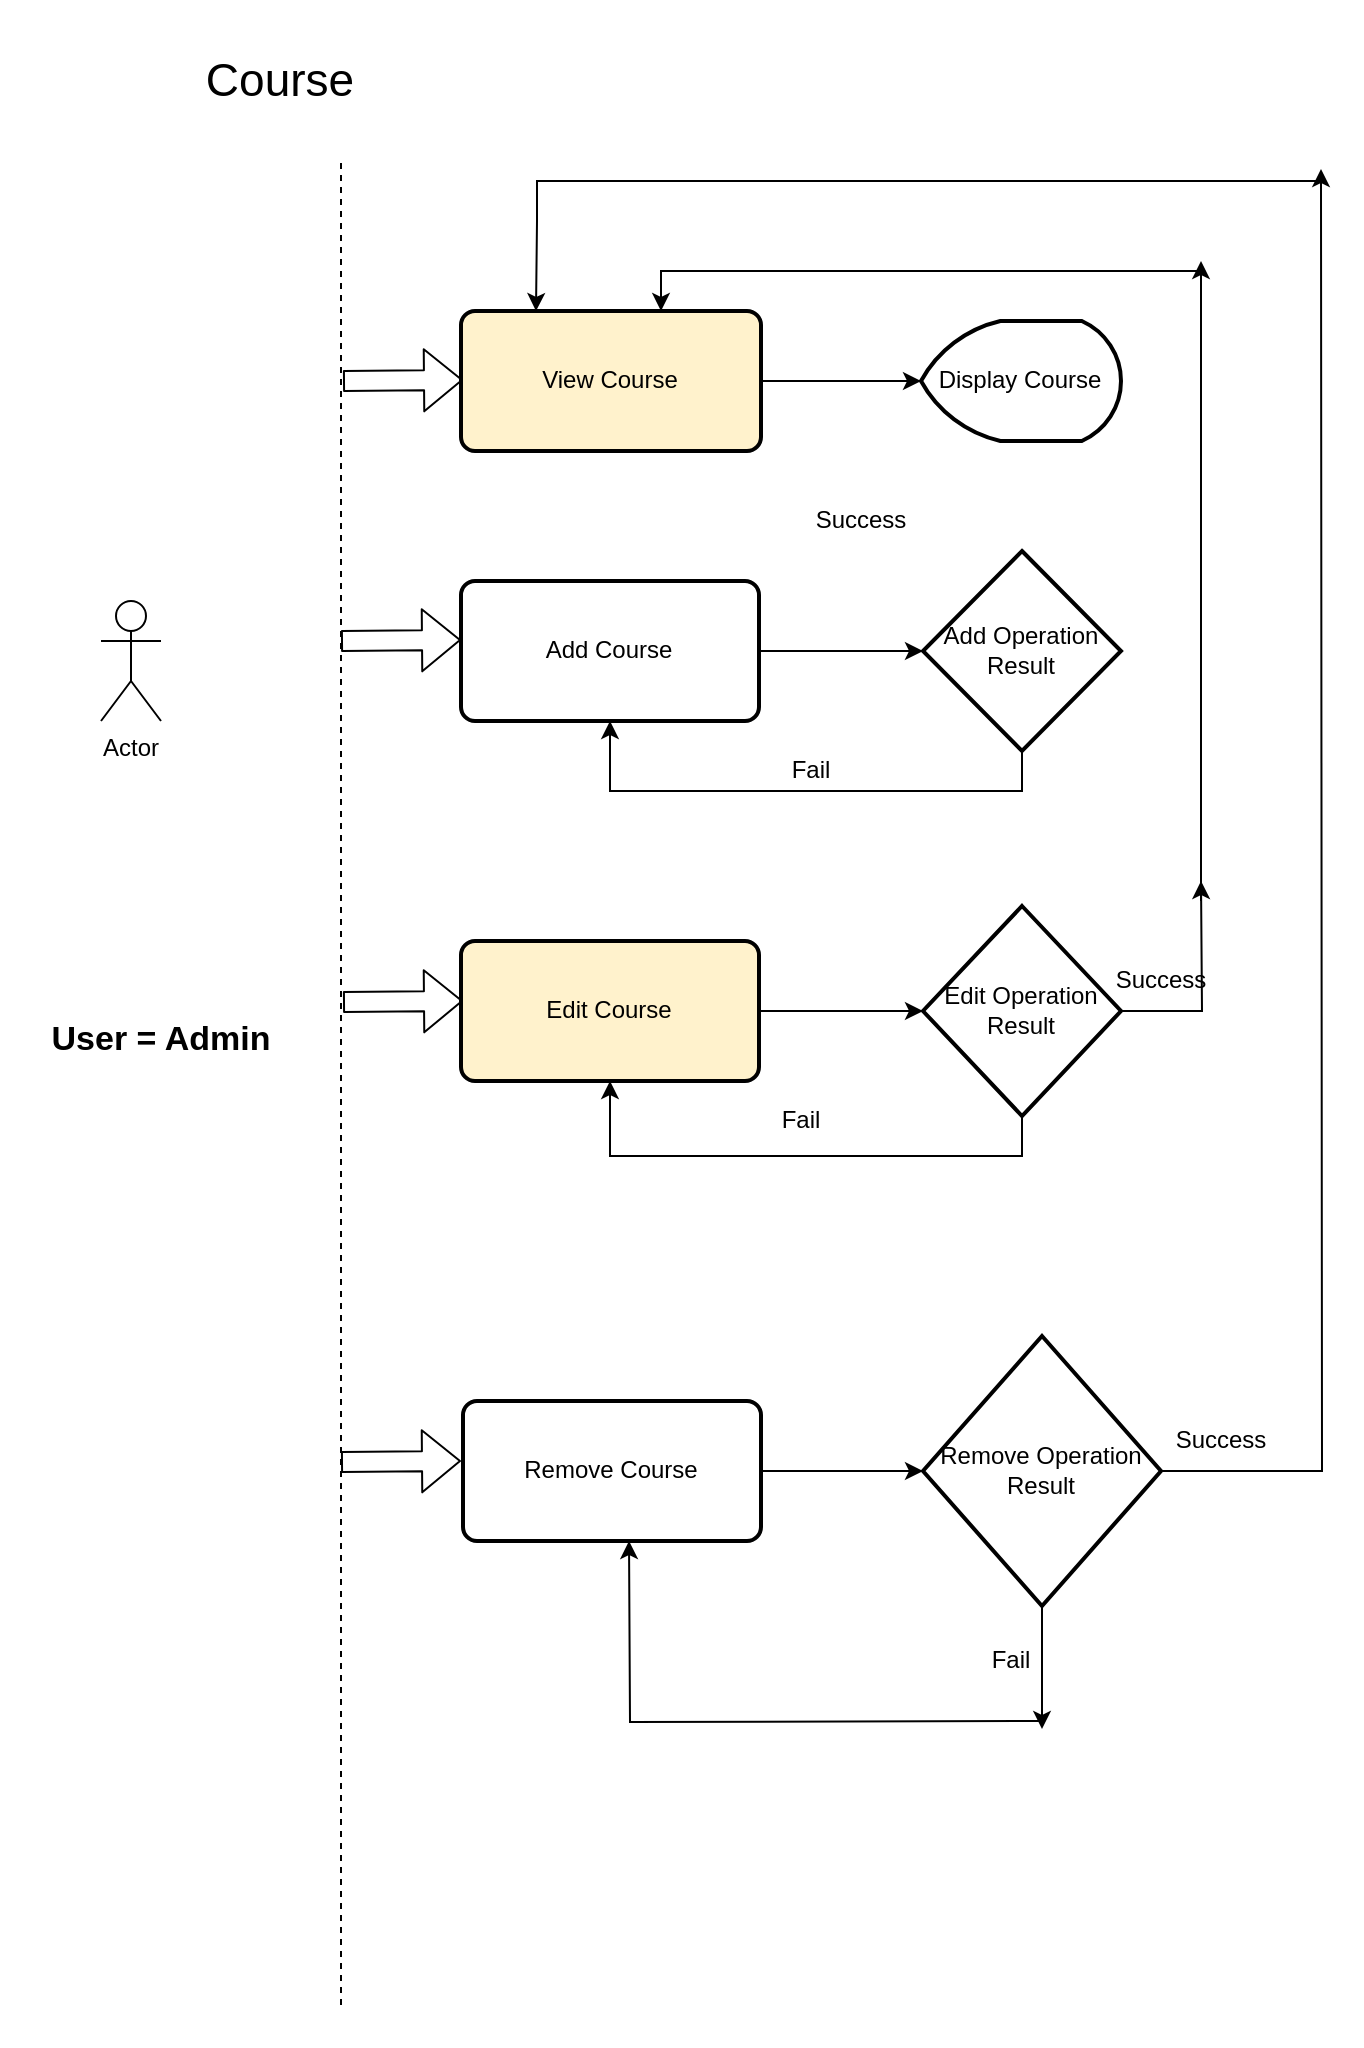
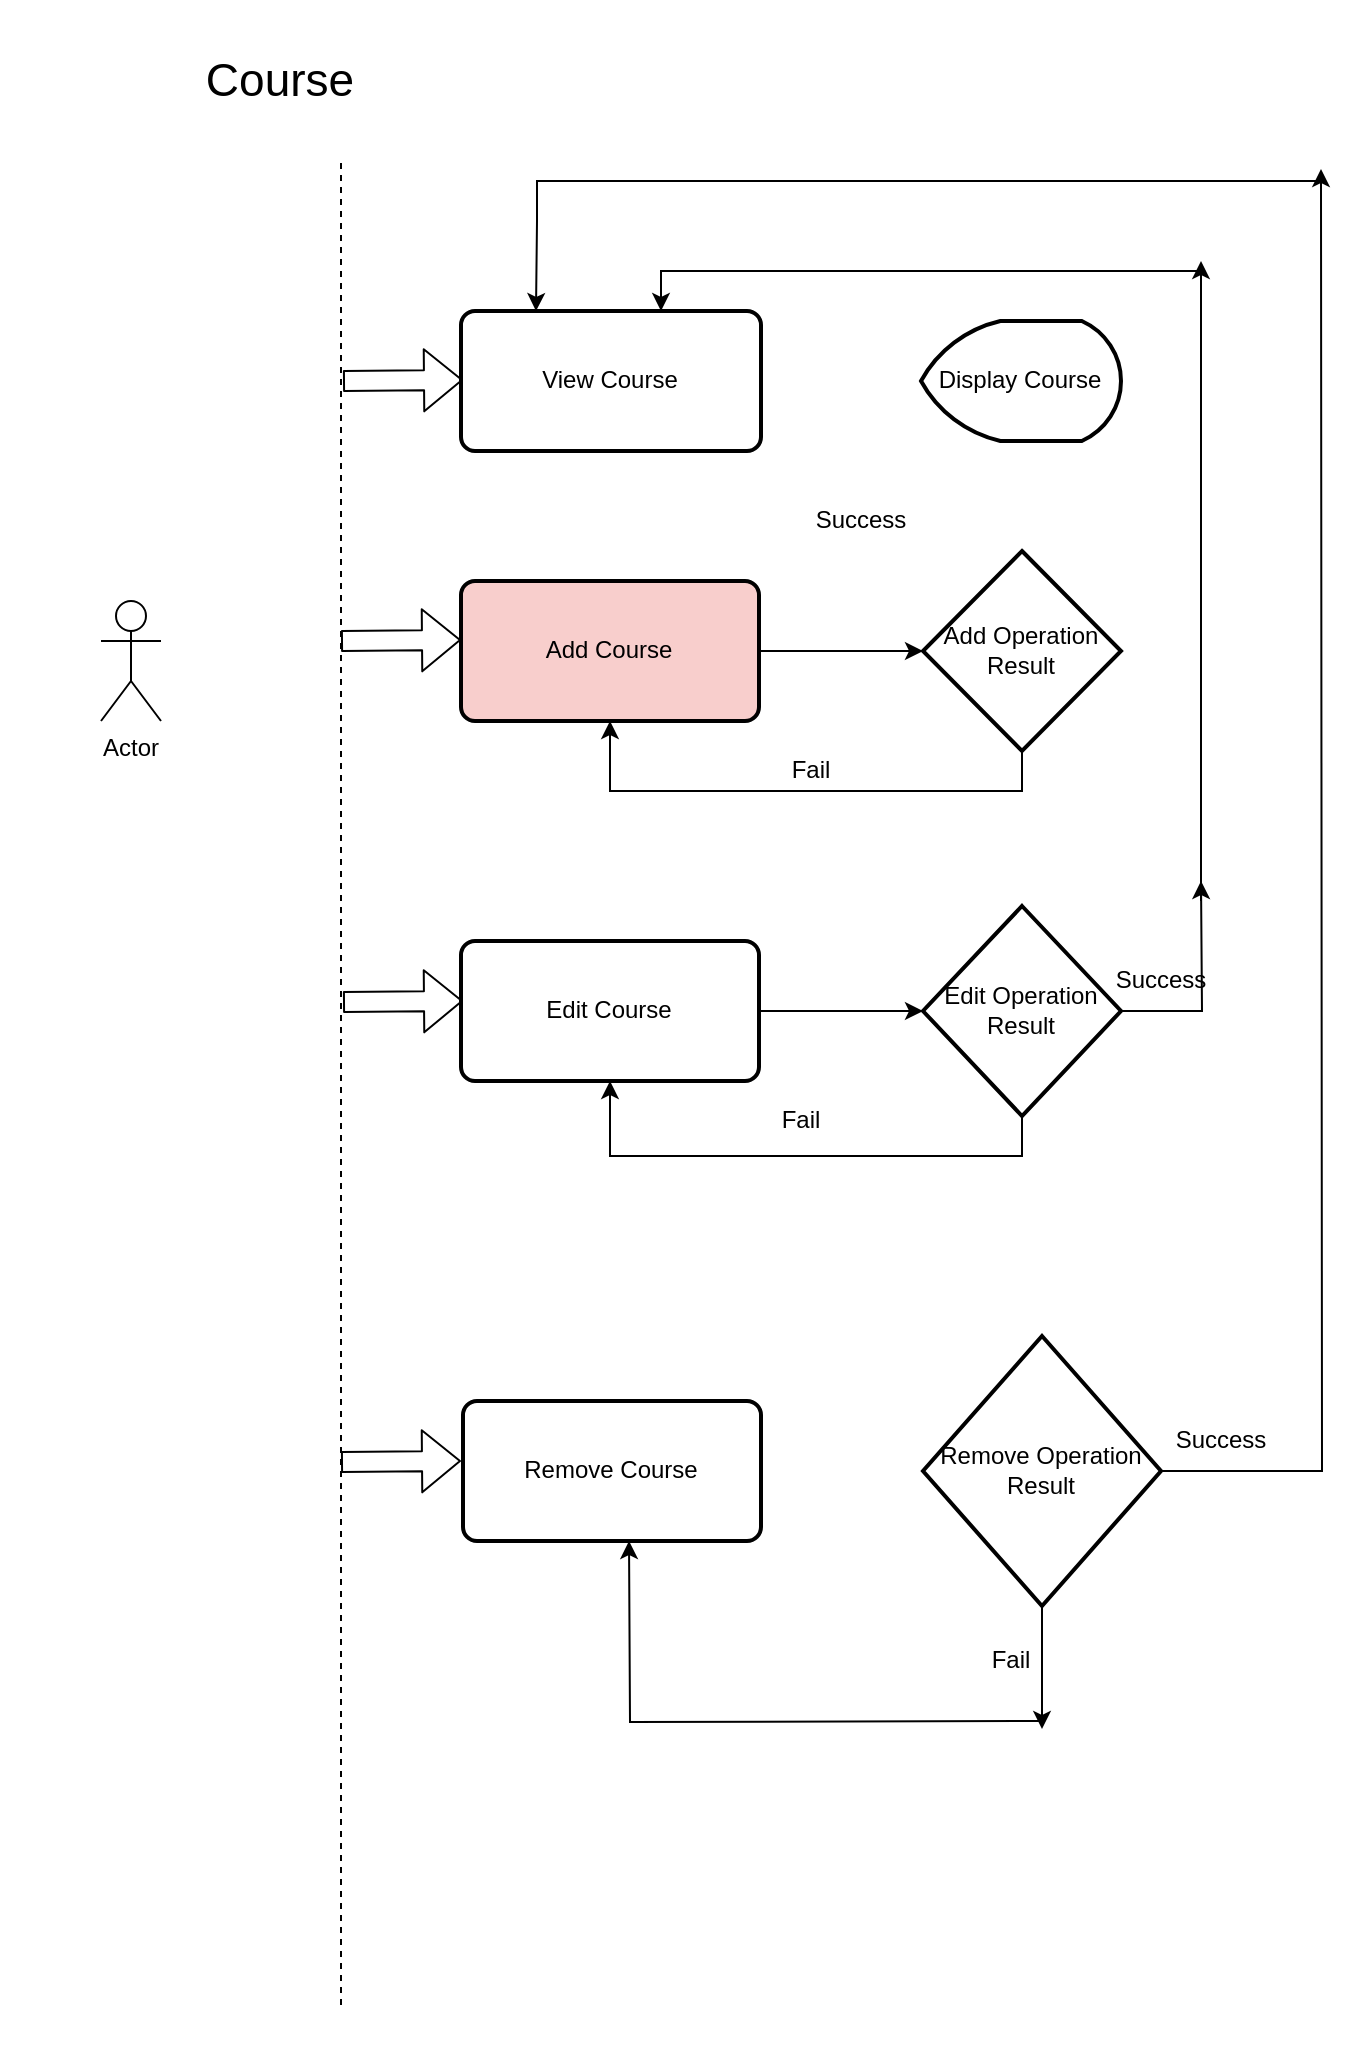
(611, 381) -> (611, 381)
(834, 381) -> none
(610, 651) -> (610, 651)
(610, 1011) -> (610, 1011)
(161, 1041) -> none
(835, 1471) -> none
